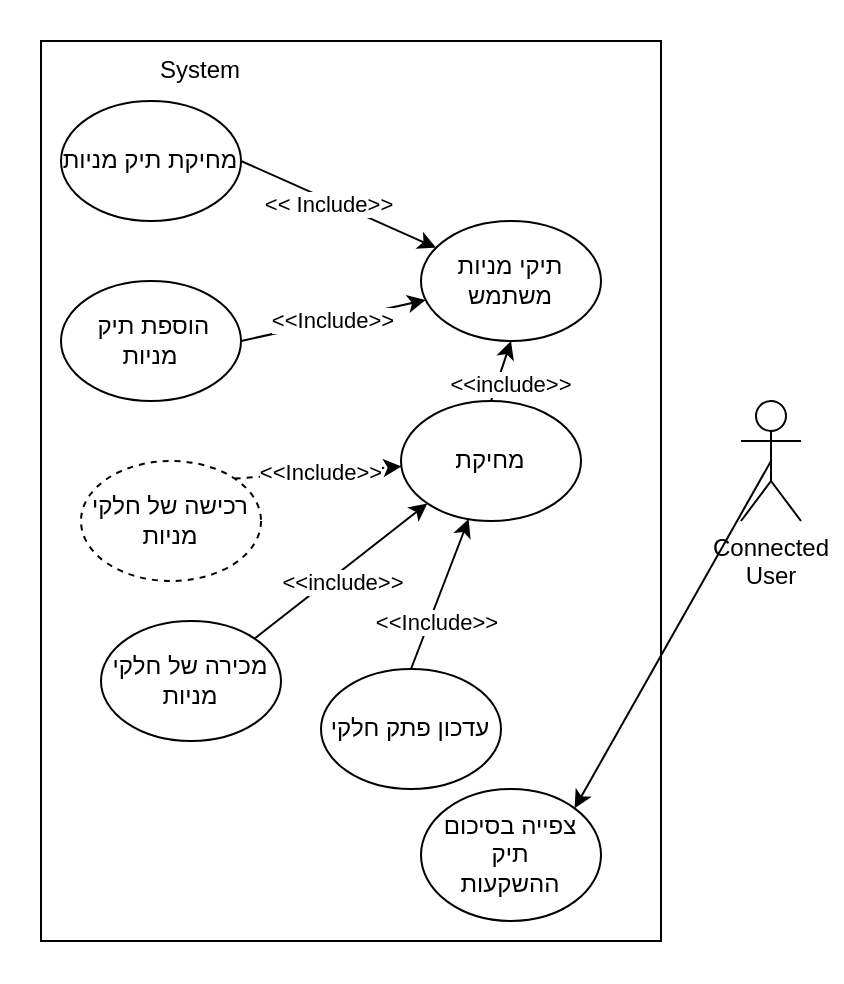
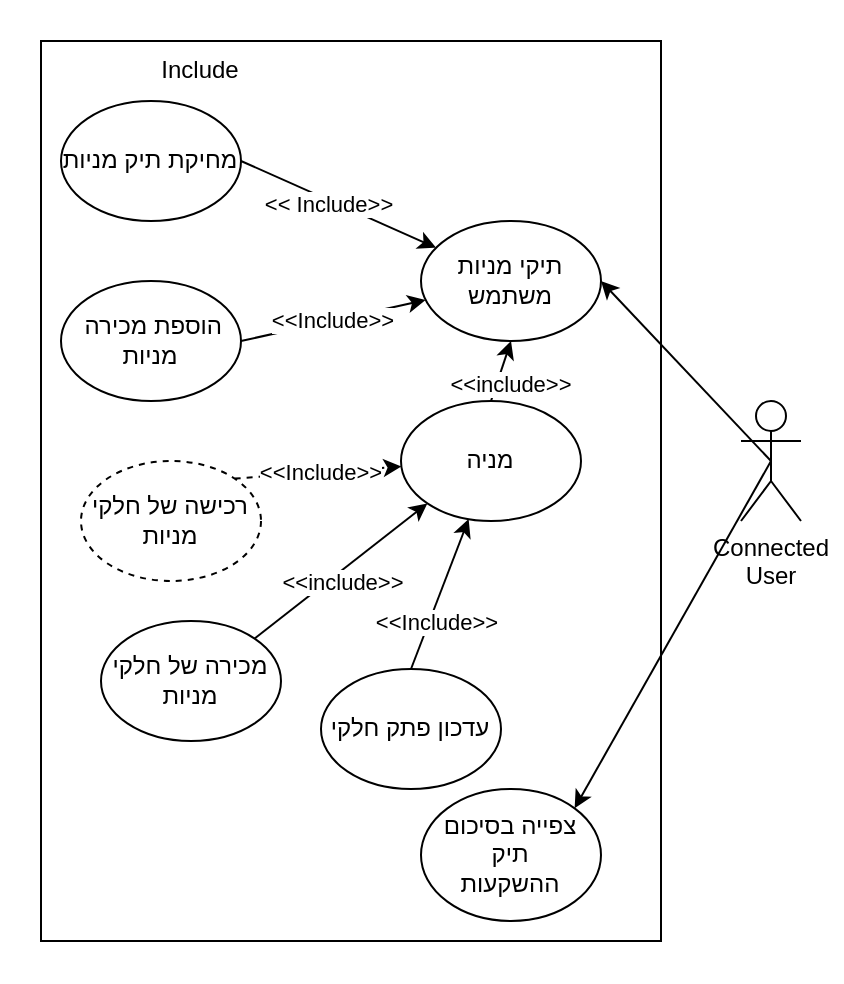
(201, 71) -> (201, 71)
(151, 341) -> (151, 341)
none -> (679, 364)
(491, 461) -> (491, 461)
